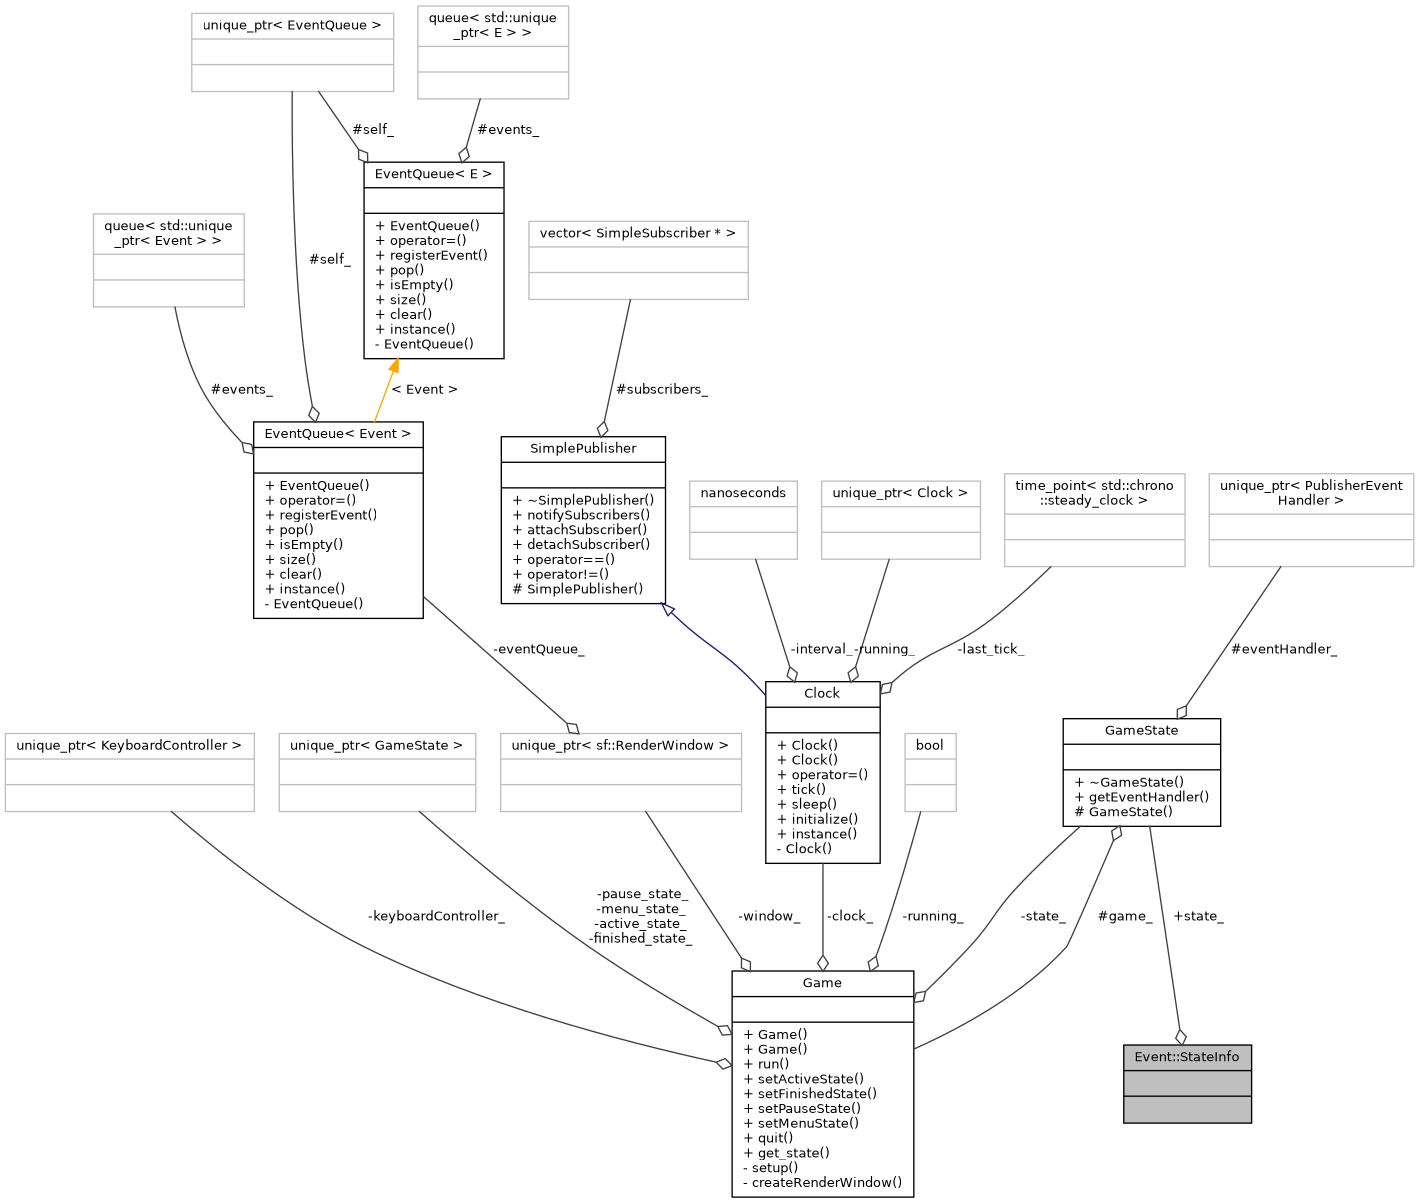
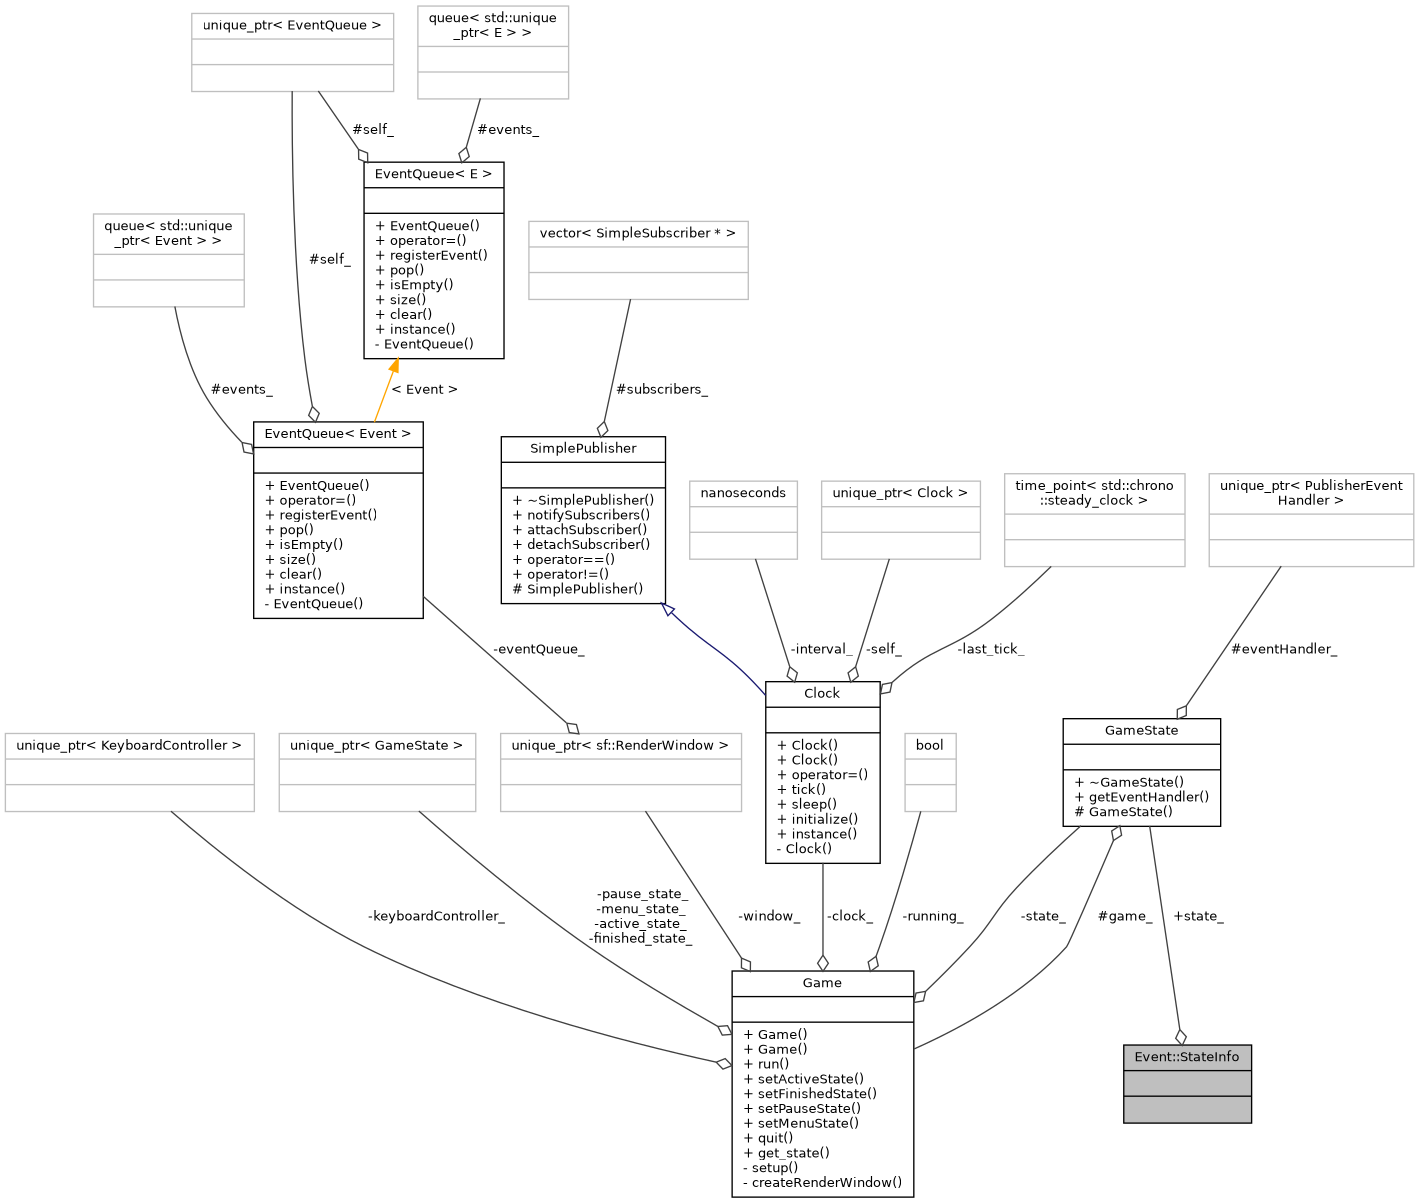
(883, 650) -> (883, 650)
